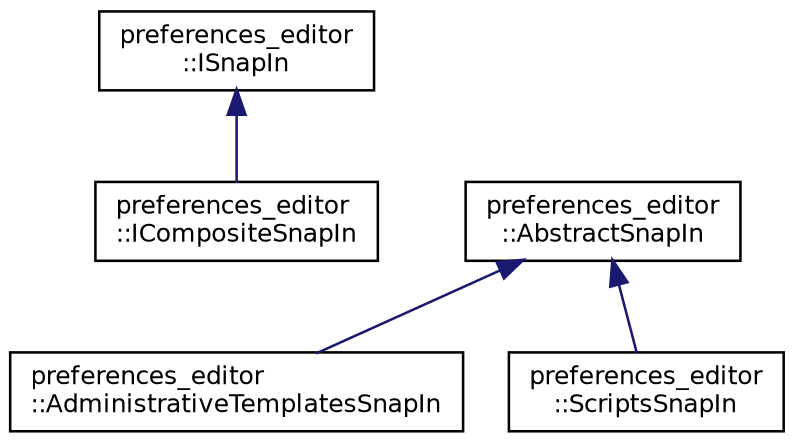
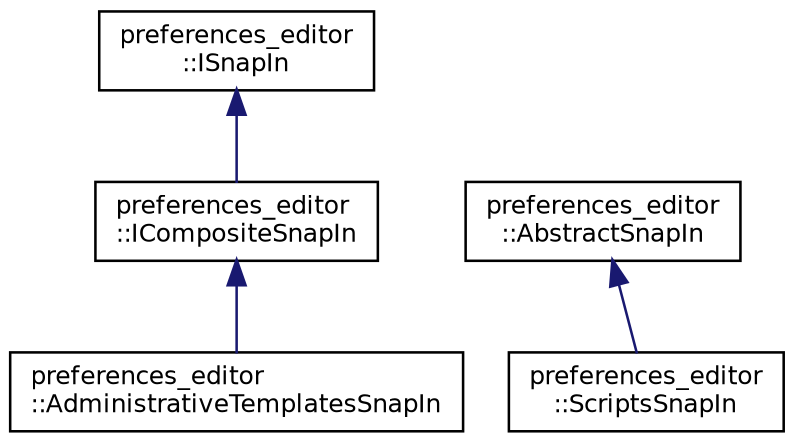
(408, 312) -> (237, 320)
